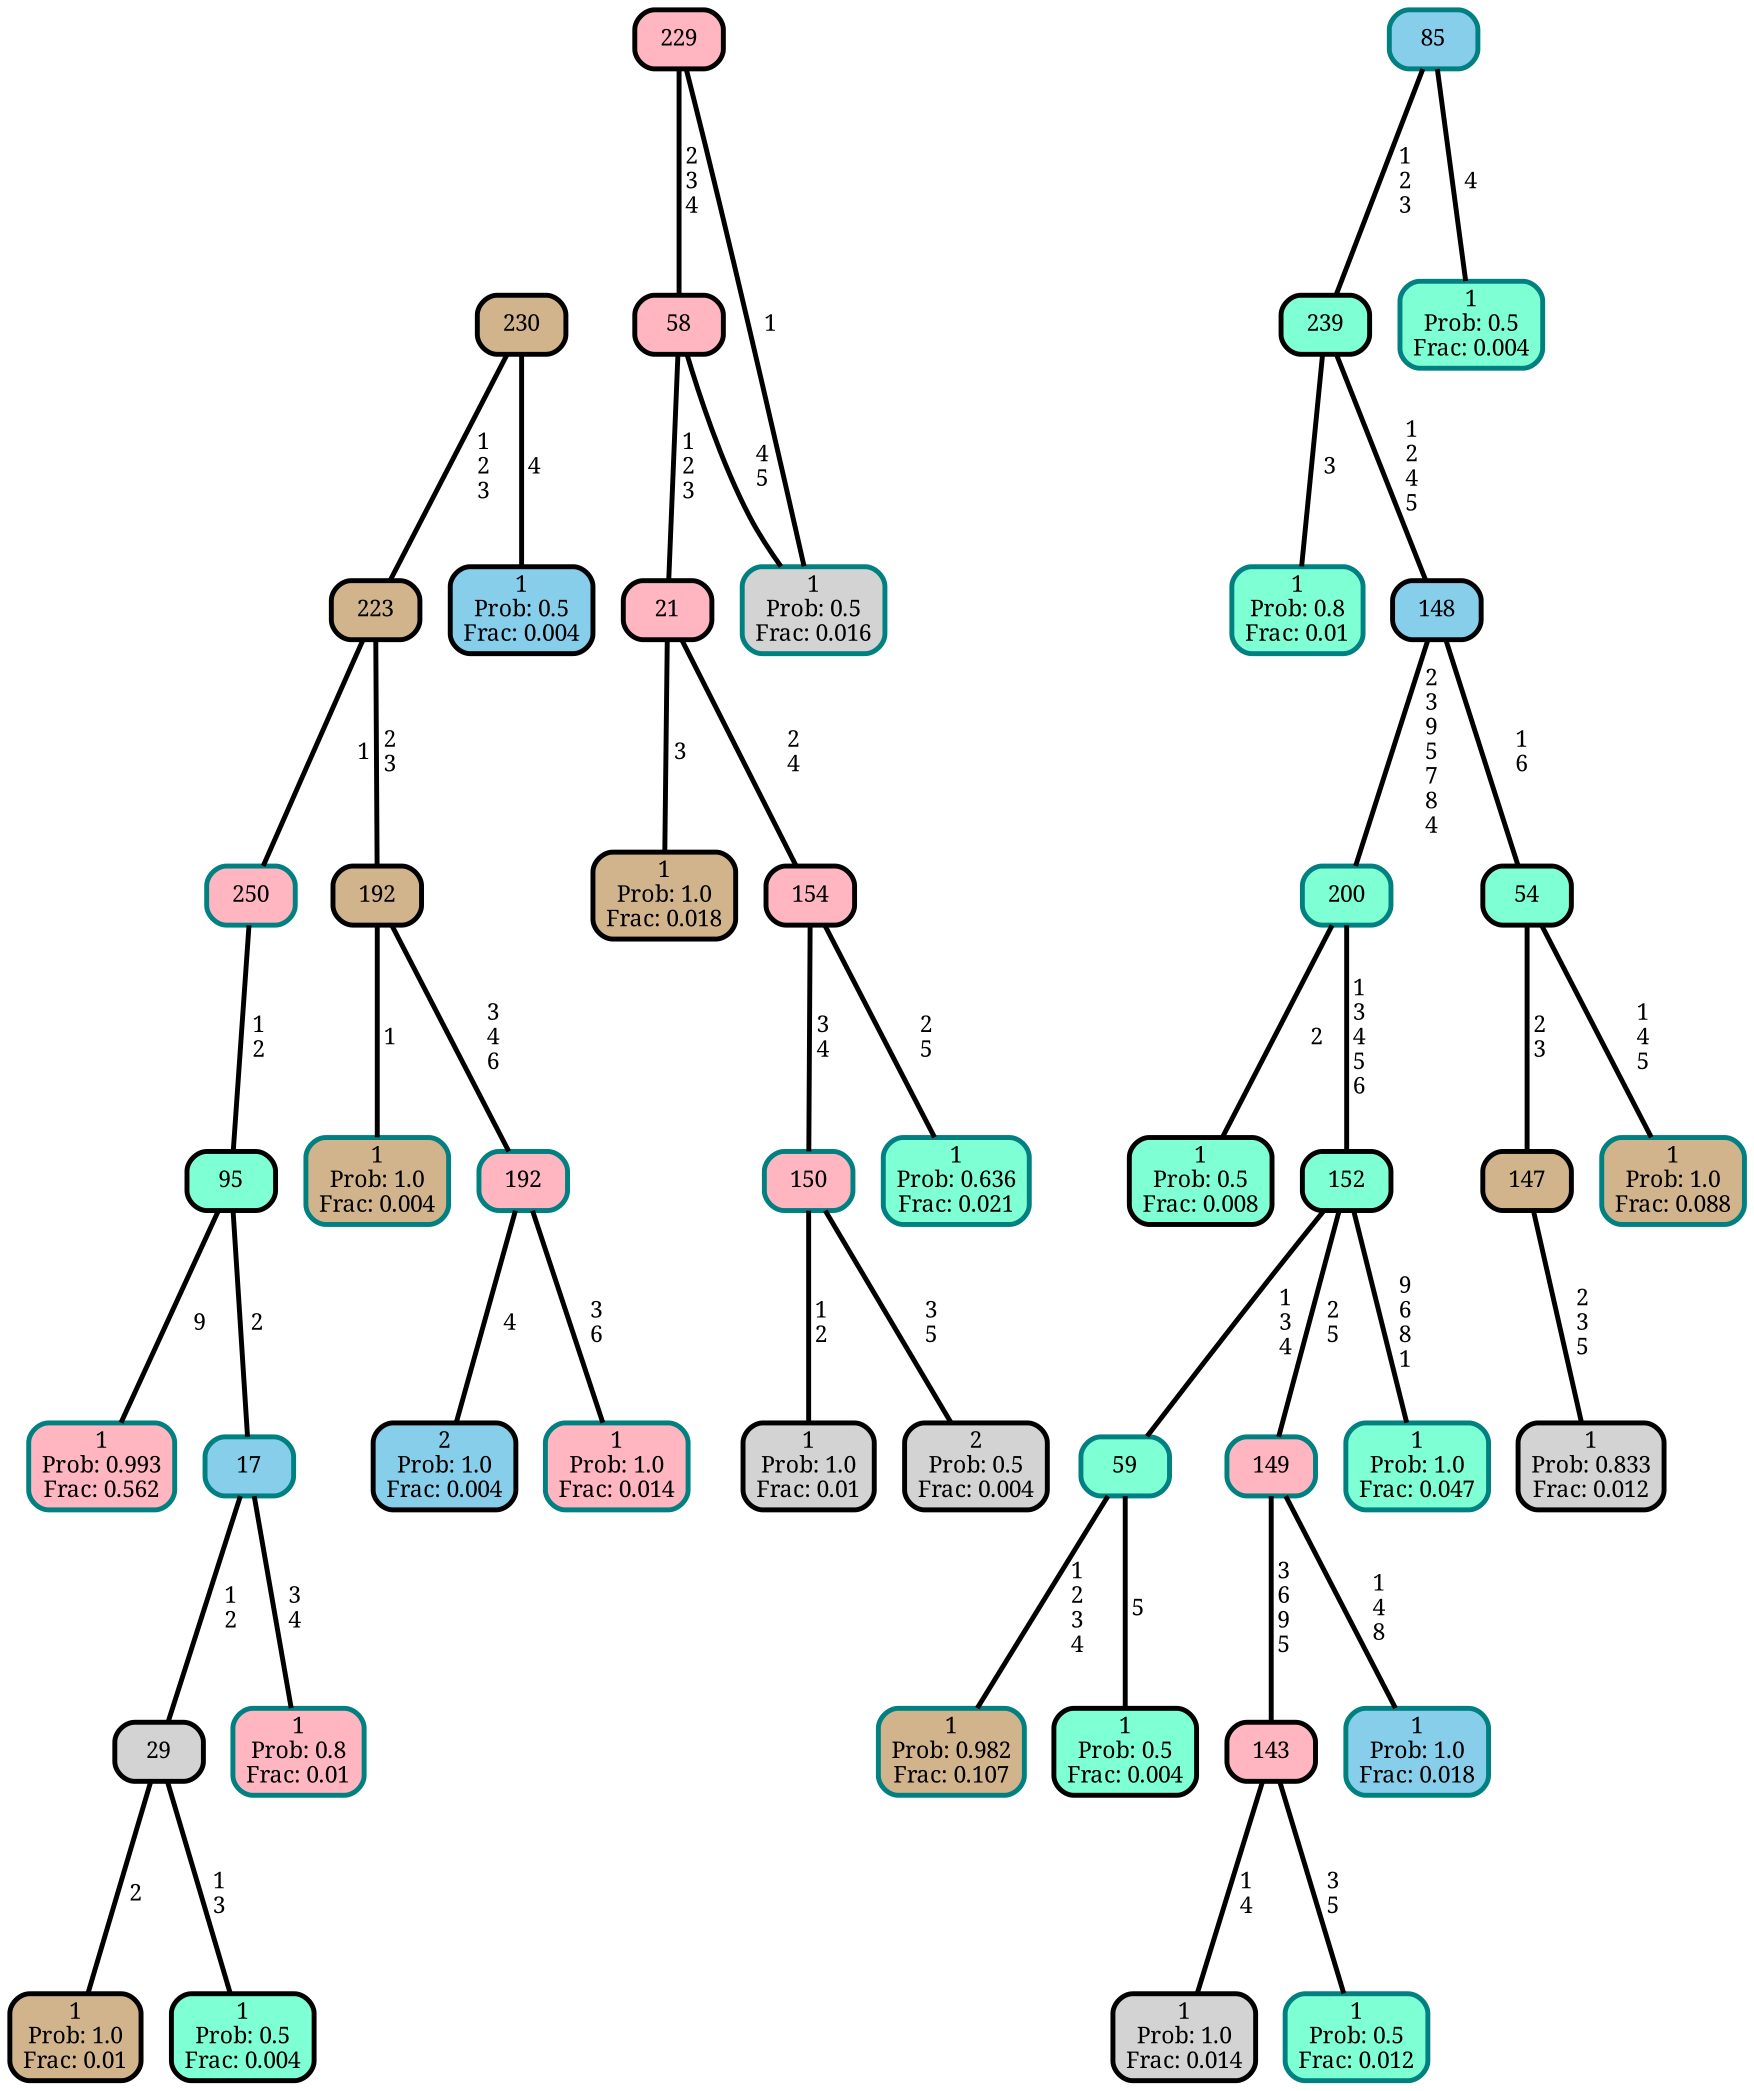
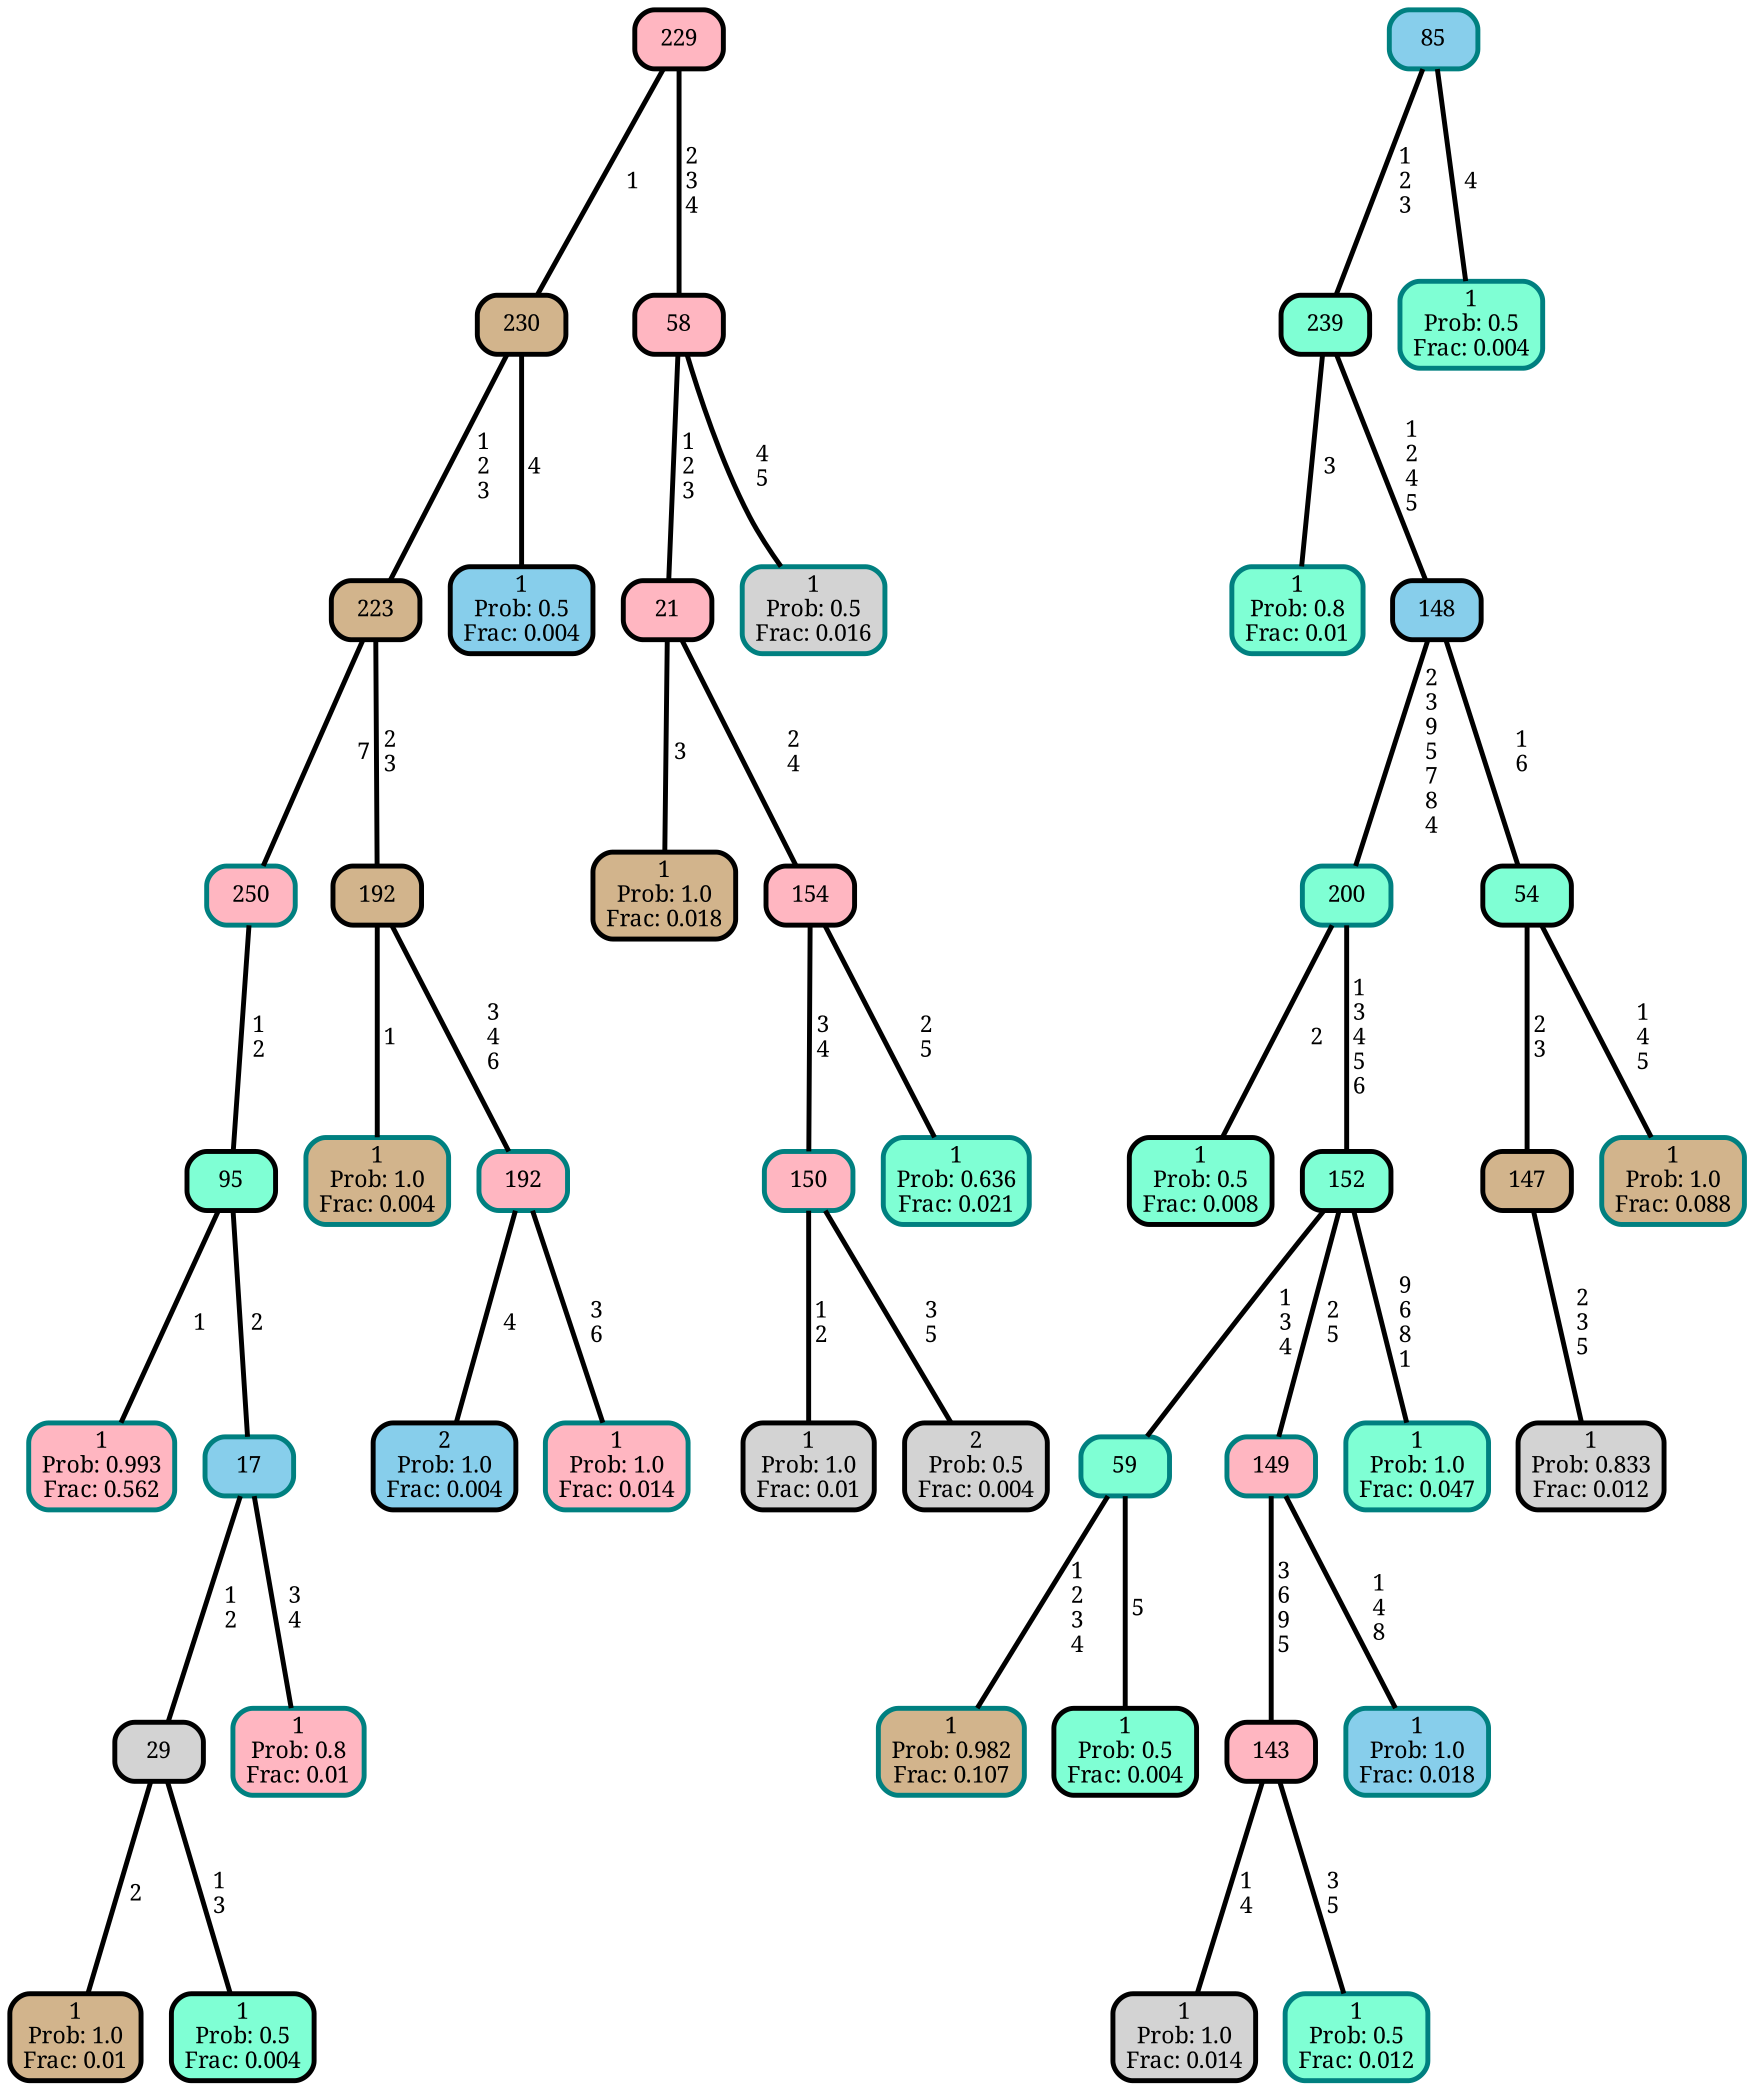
(747, 317) -> (600, 182)
(361, 753) -> (361, 753)
(197, 1324) -> (197, 1324)
